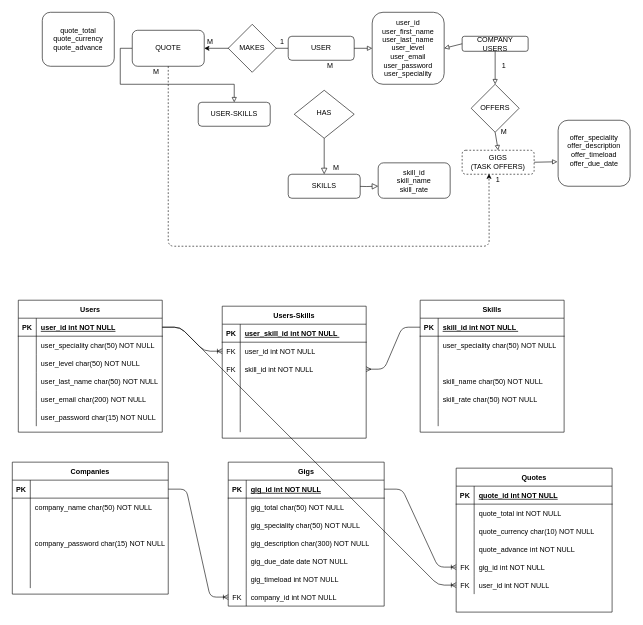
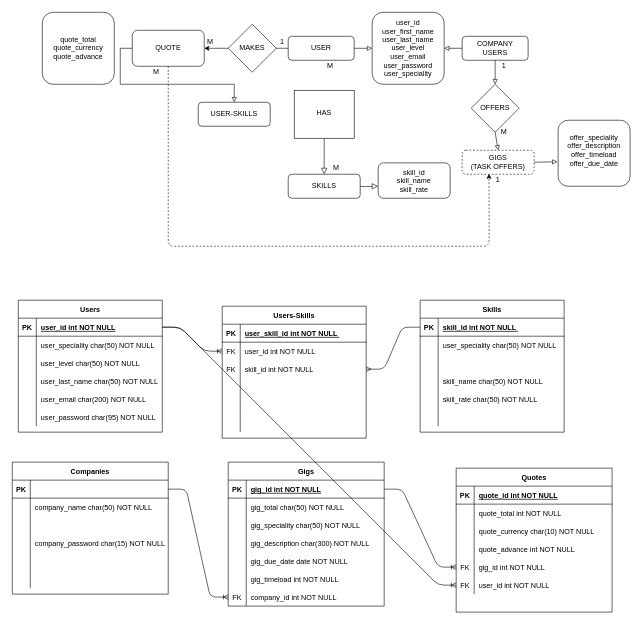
(78, 39) -> (78, 48)
(495, 44) -> (495, 48)
(324, 114) -> (324, 114)
(100, 418) -> (100, 418)
